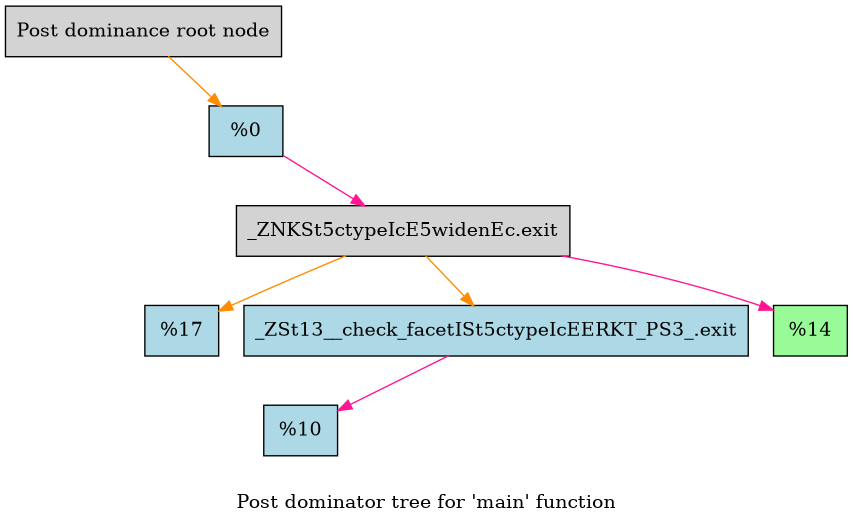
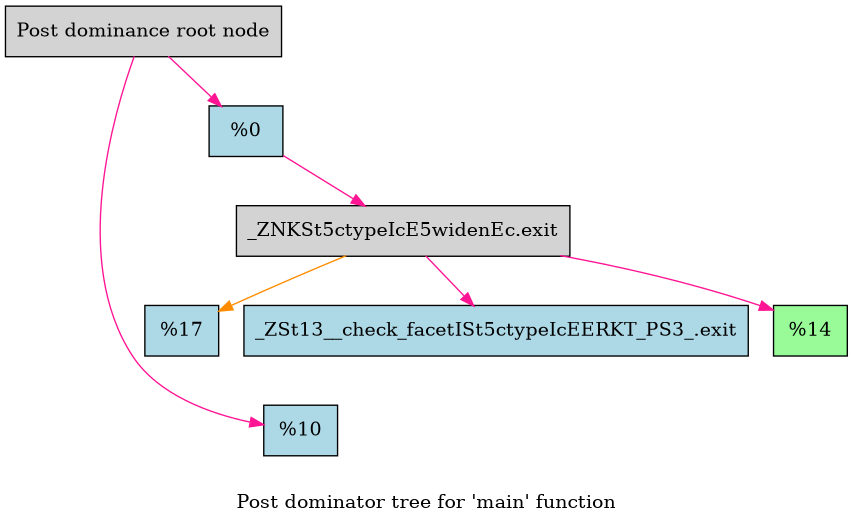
(190, 77) -> (190, 77)
(445, 276) -> (445, 276)
(400, 380) -> (103, 276)
